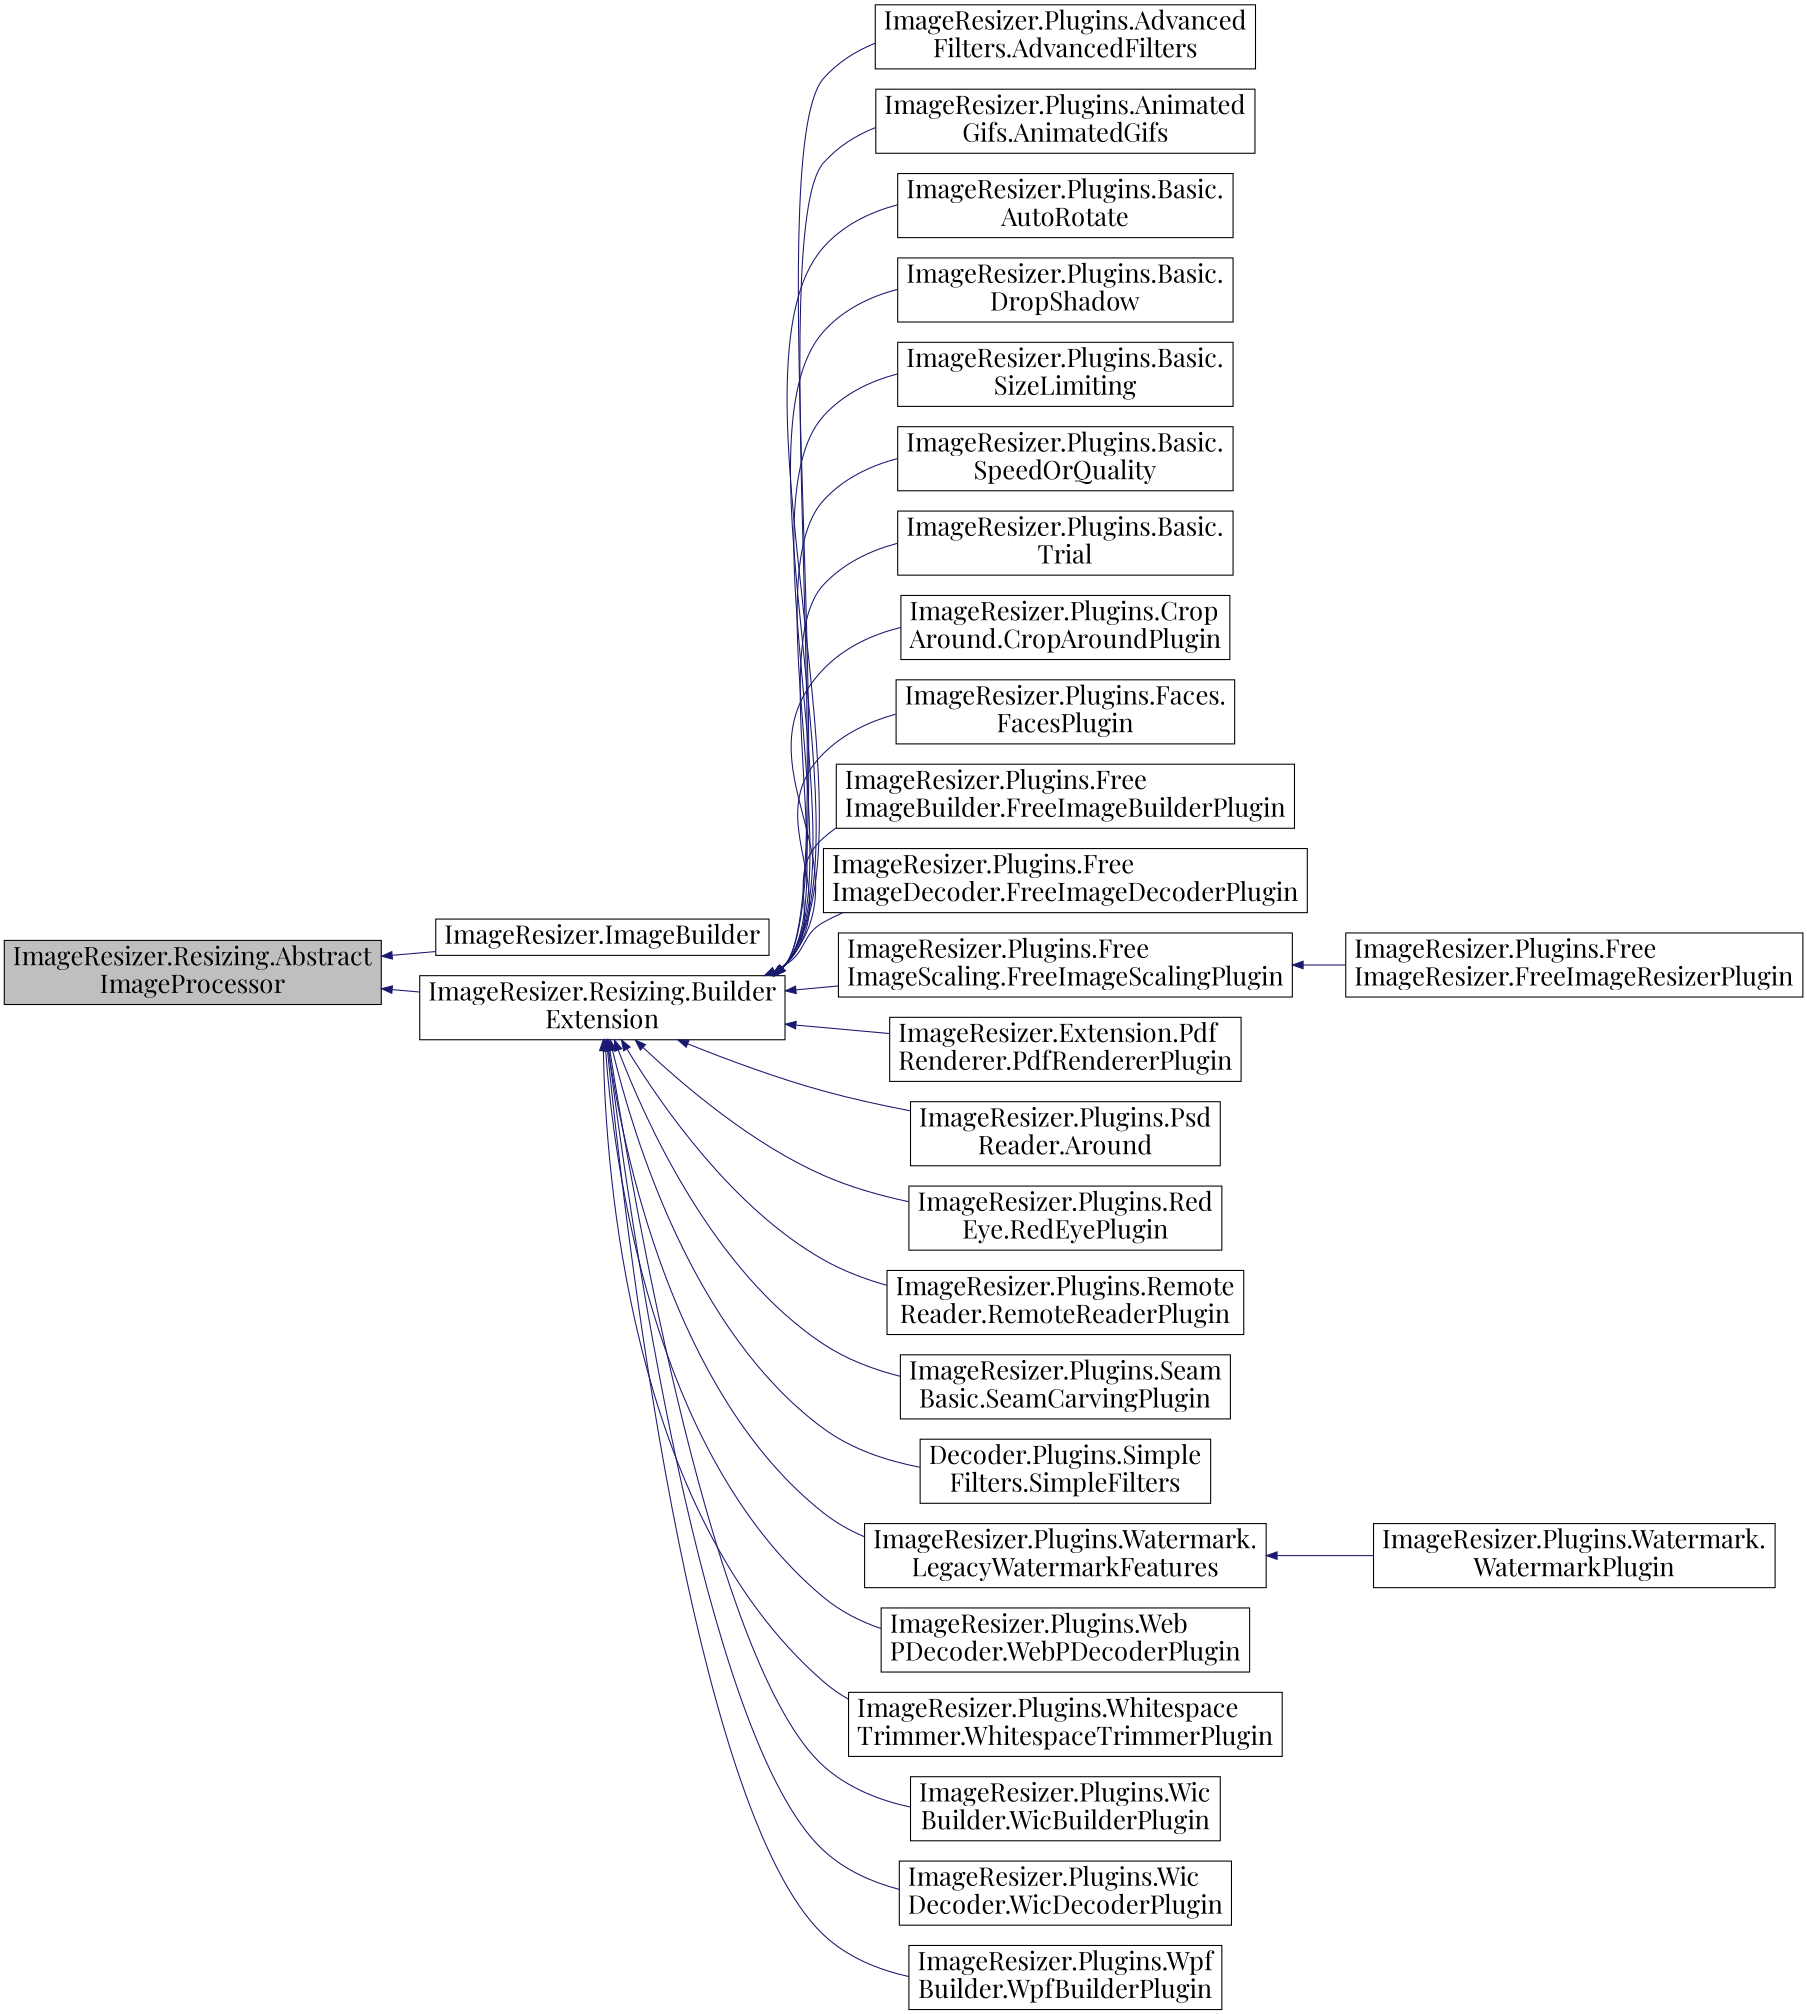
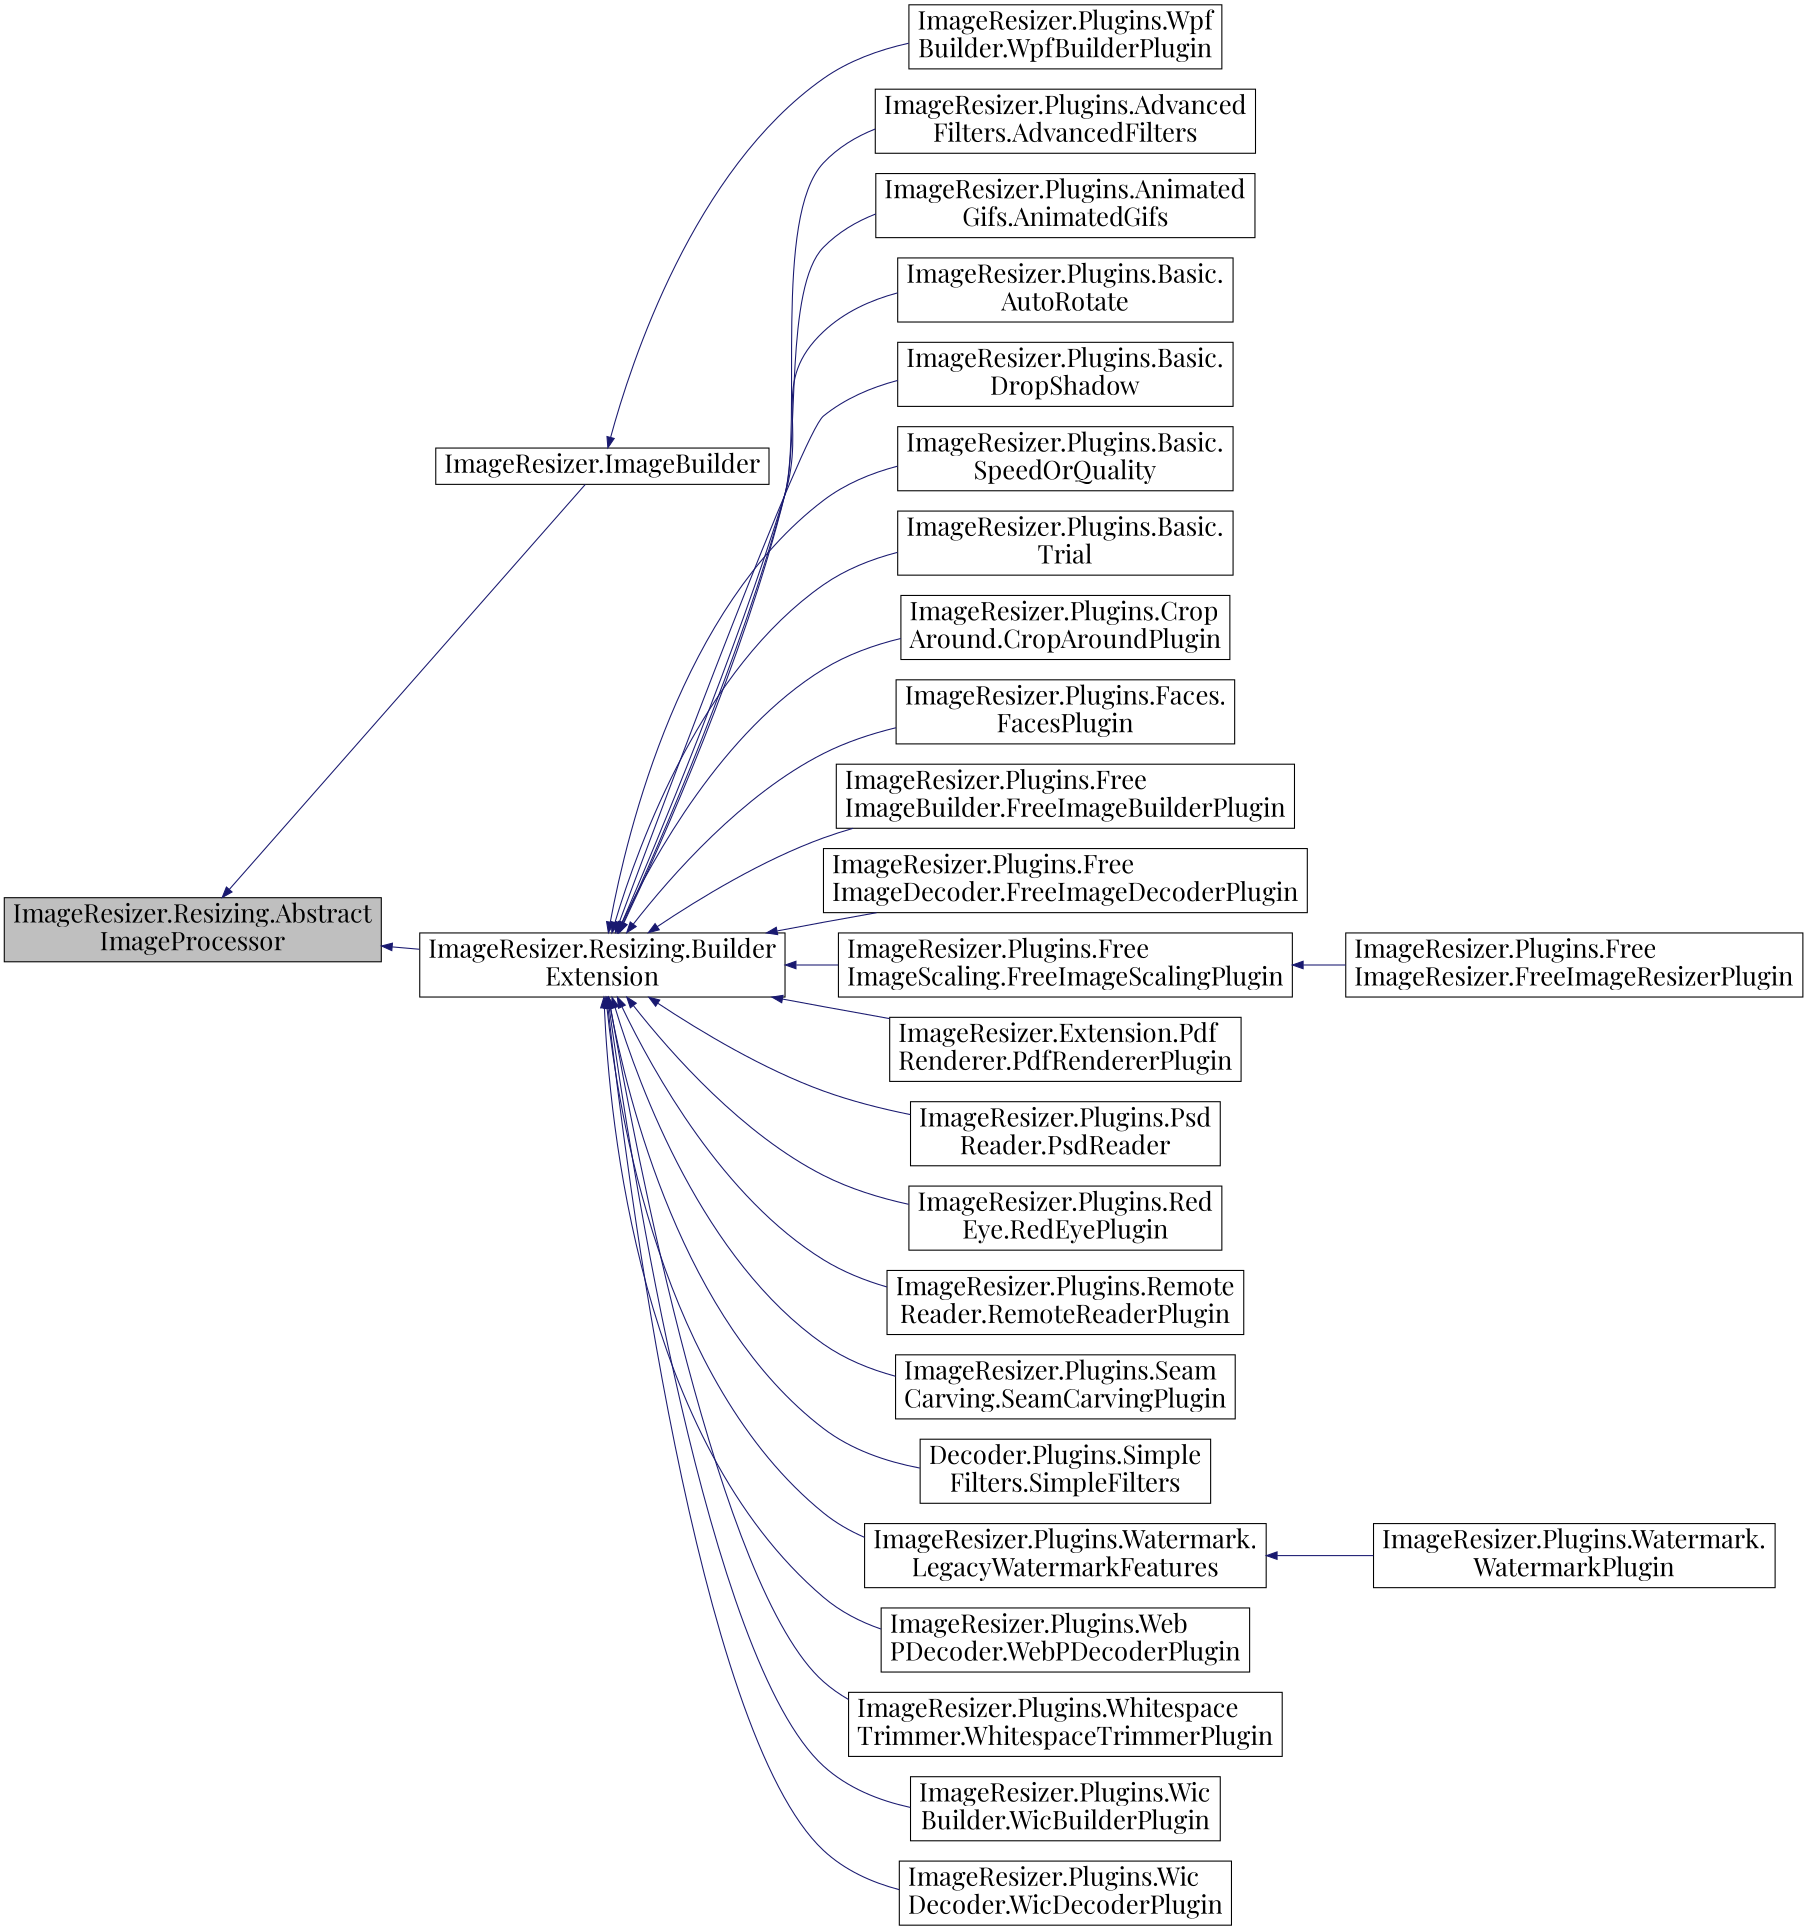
(1065, 374) -> none
(1065, 1134) -> (1065, 1134)
(1065, 1387) -> (1065, 1387)
(682, 1553) -> (713, 201)
